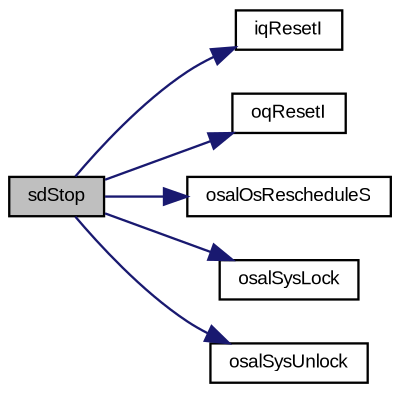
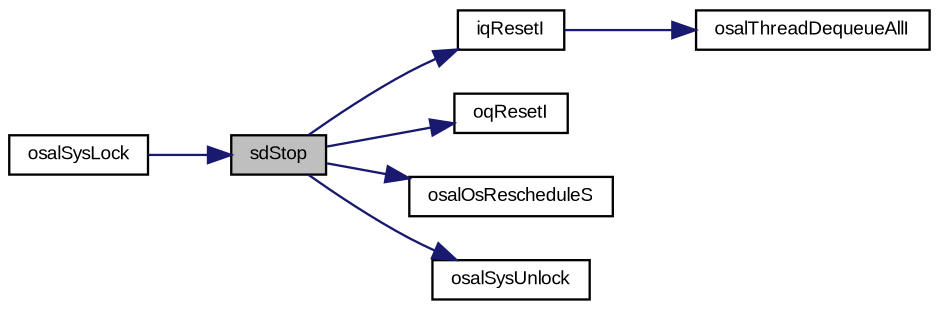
none -> (813, 30)
(158, 233) -> (178, 155)
